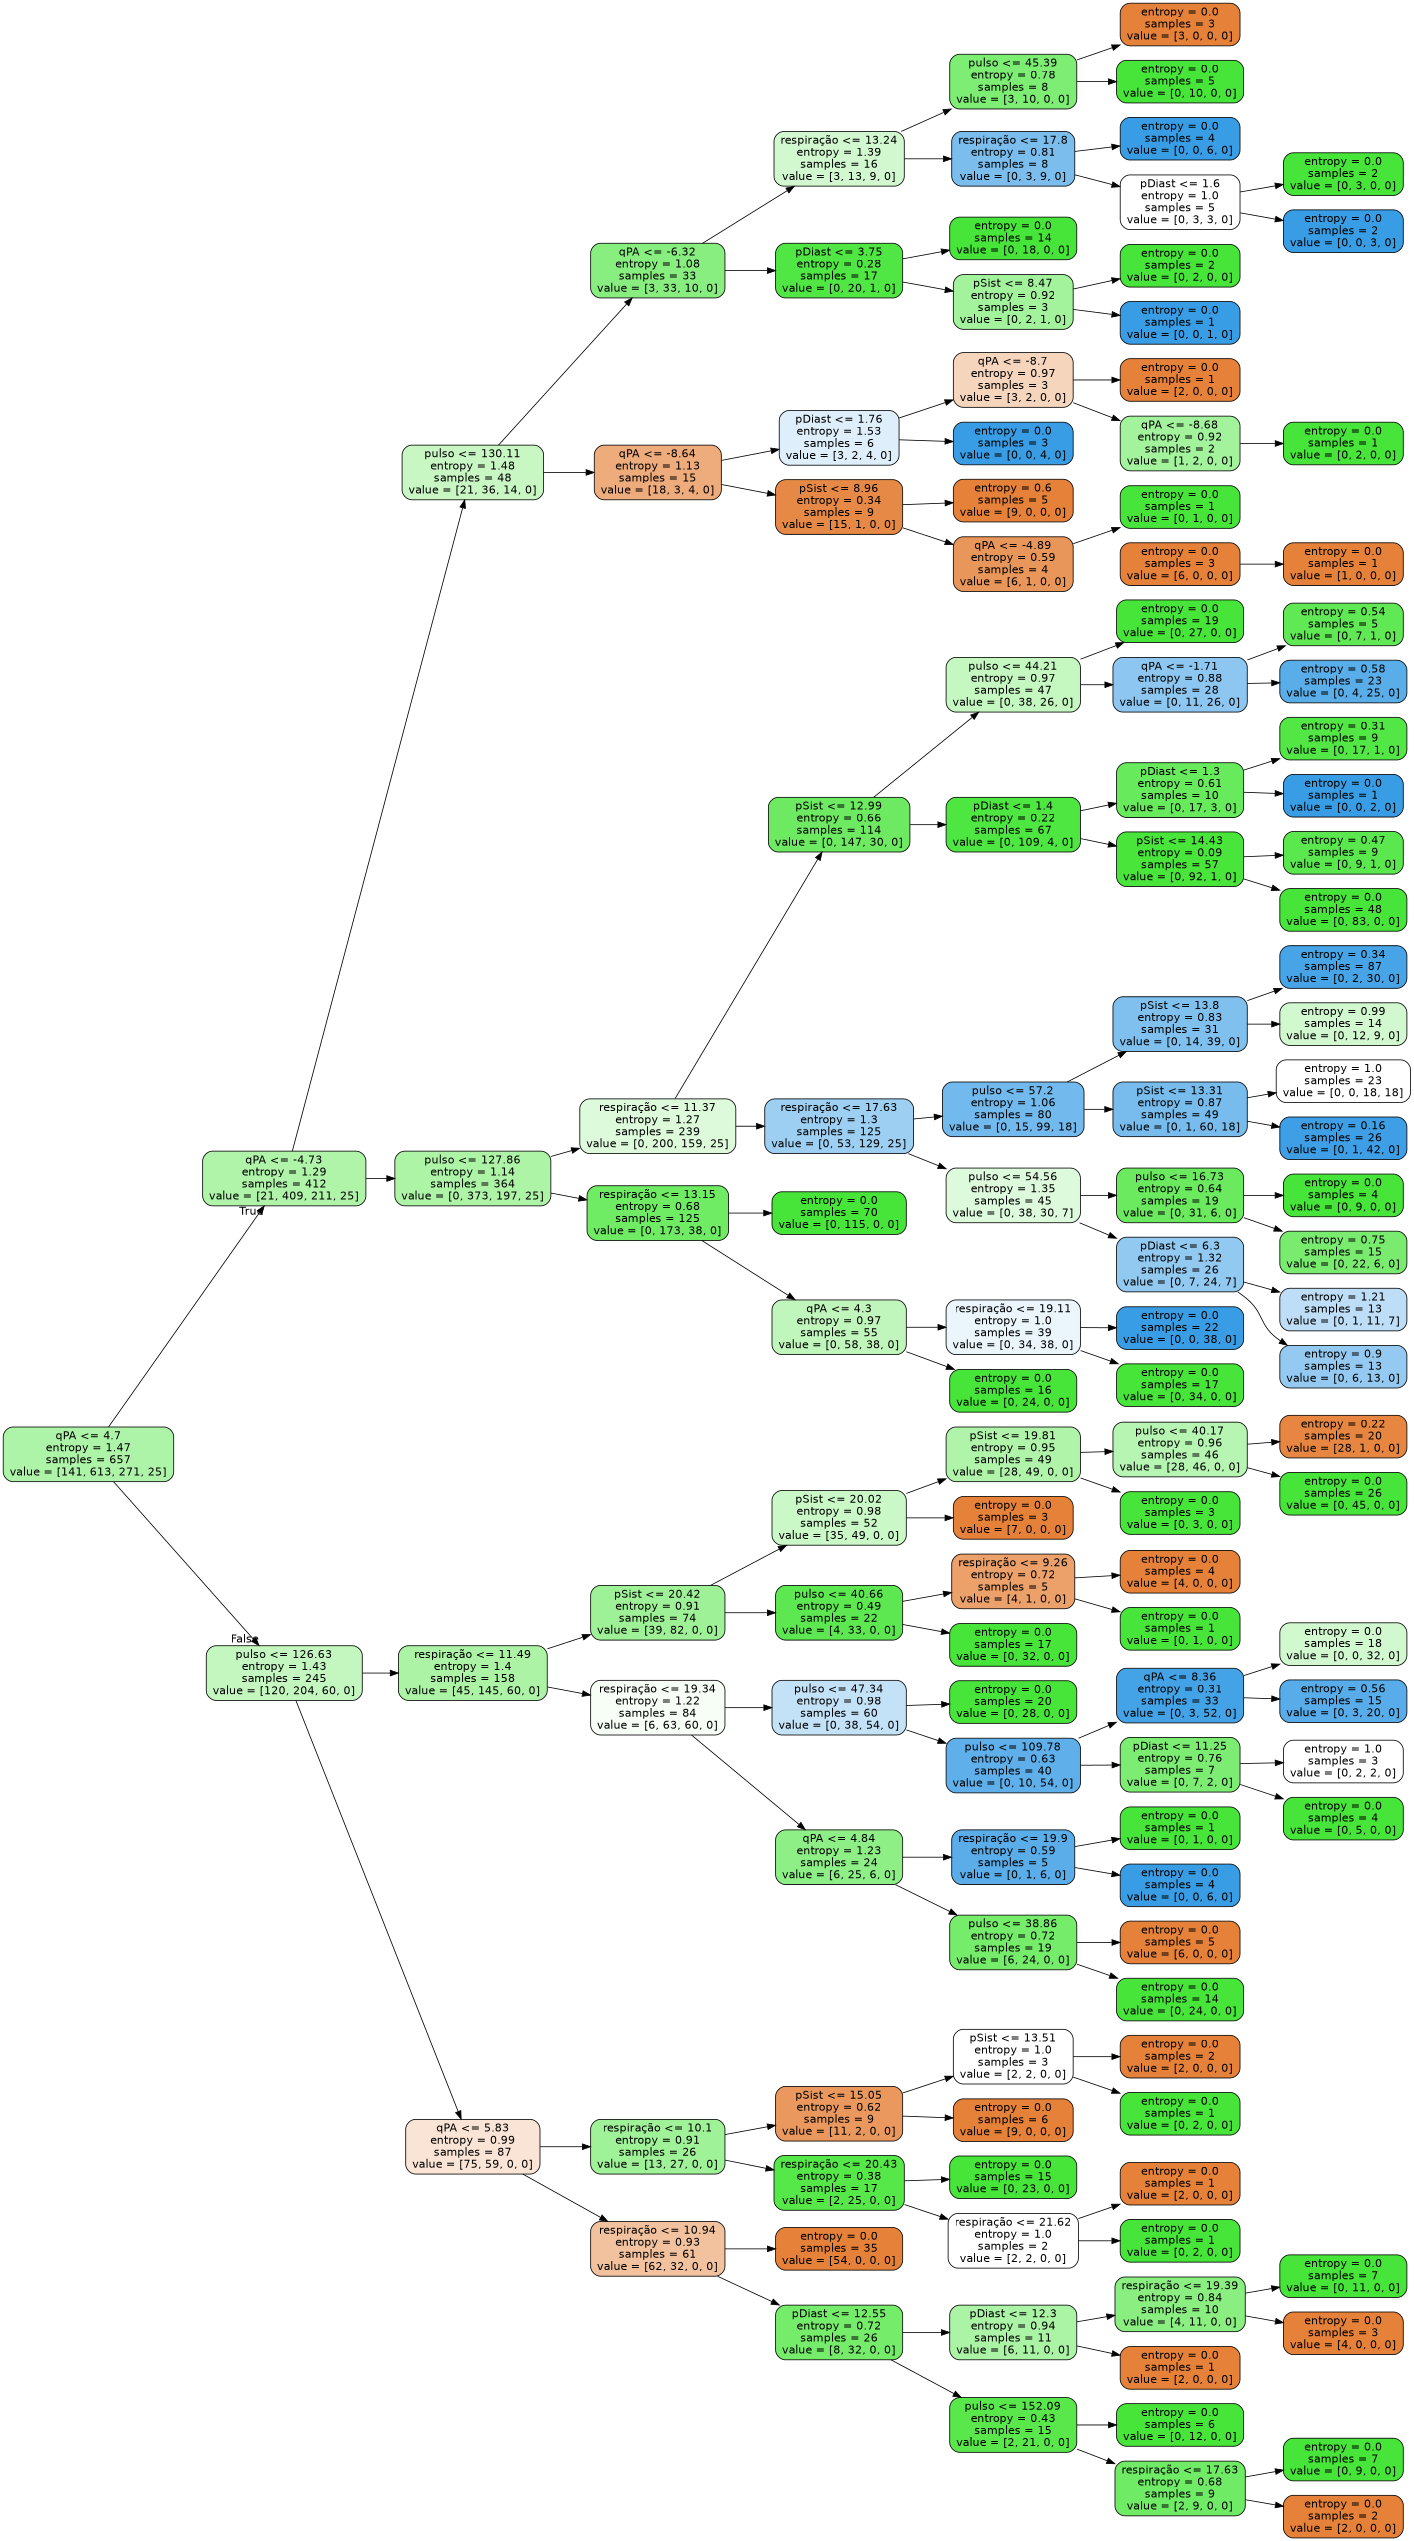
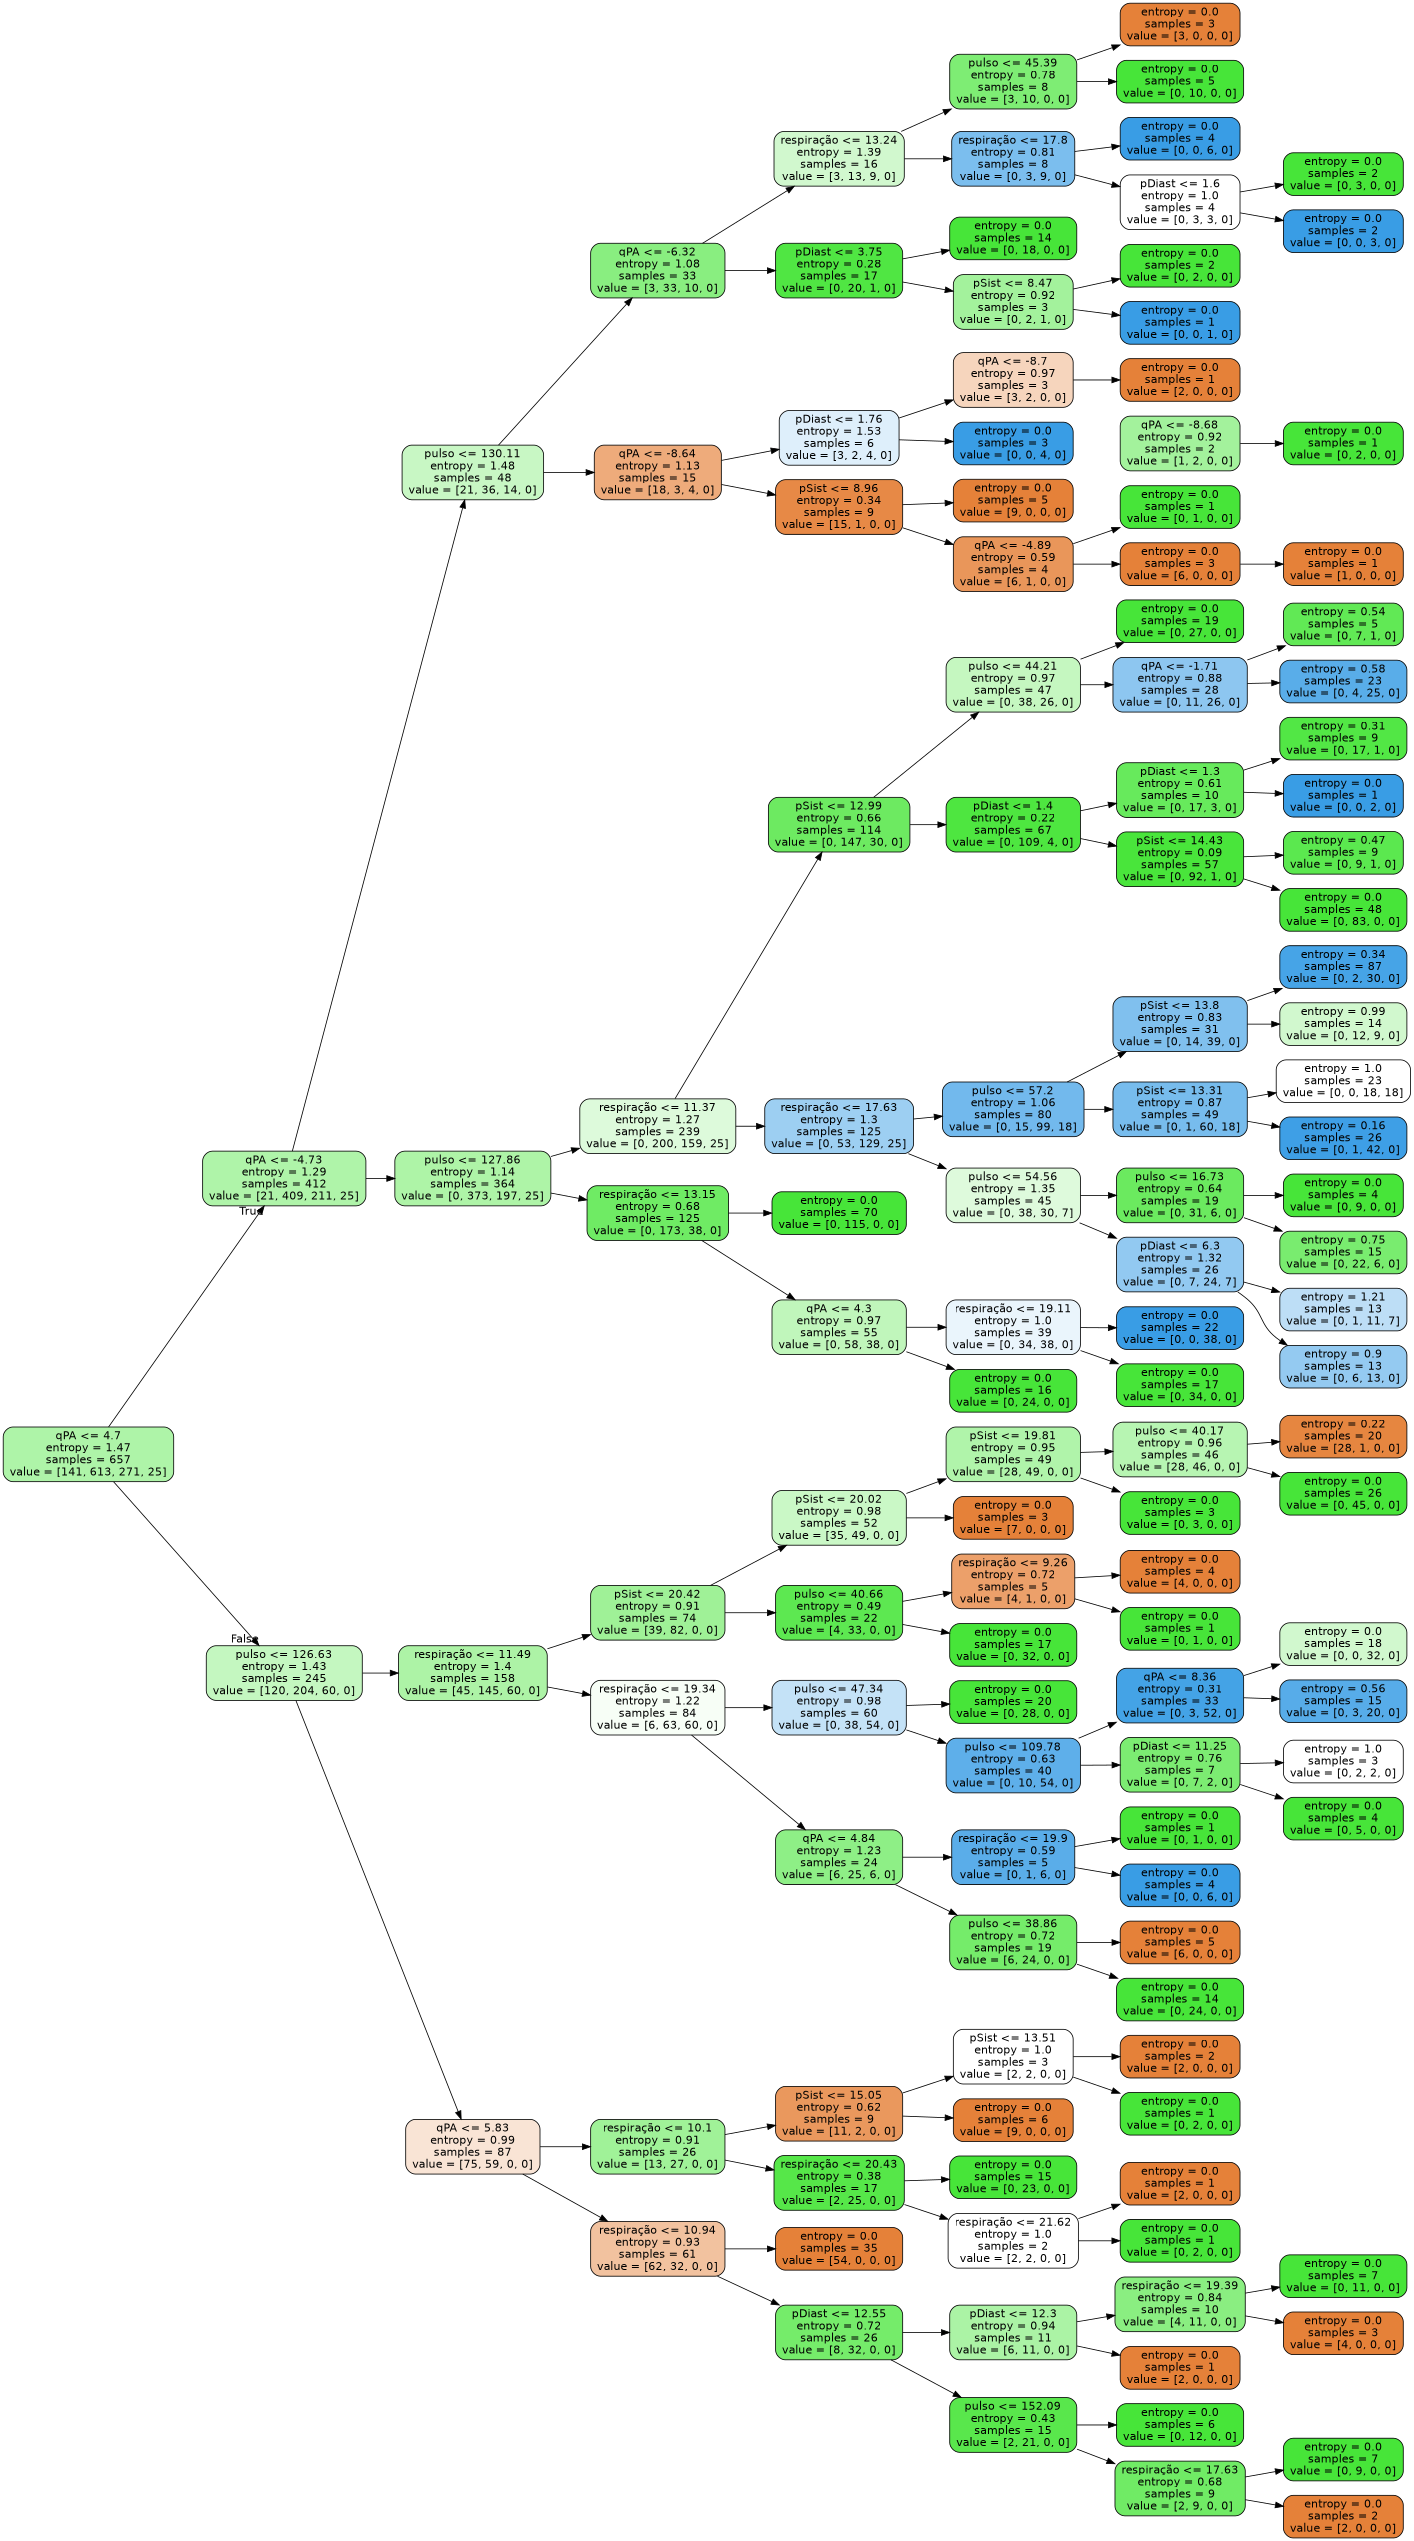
(1180, 202) -> (1180, 202)
(1093, 410) -> none
(1013, 501) -> (1013, 501)
none -> (1092, 564)
